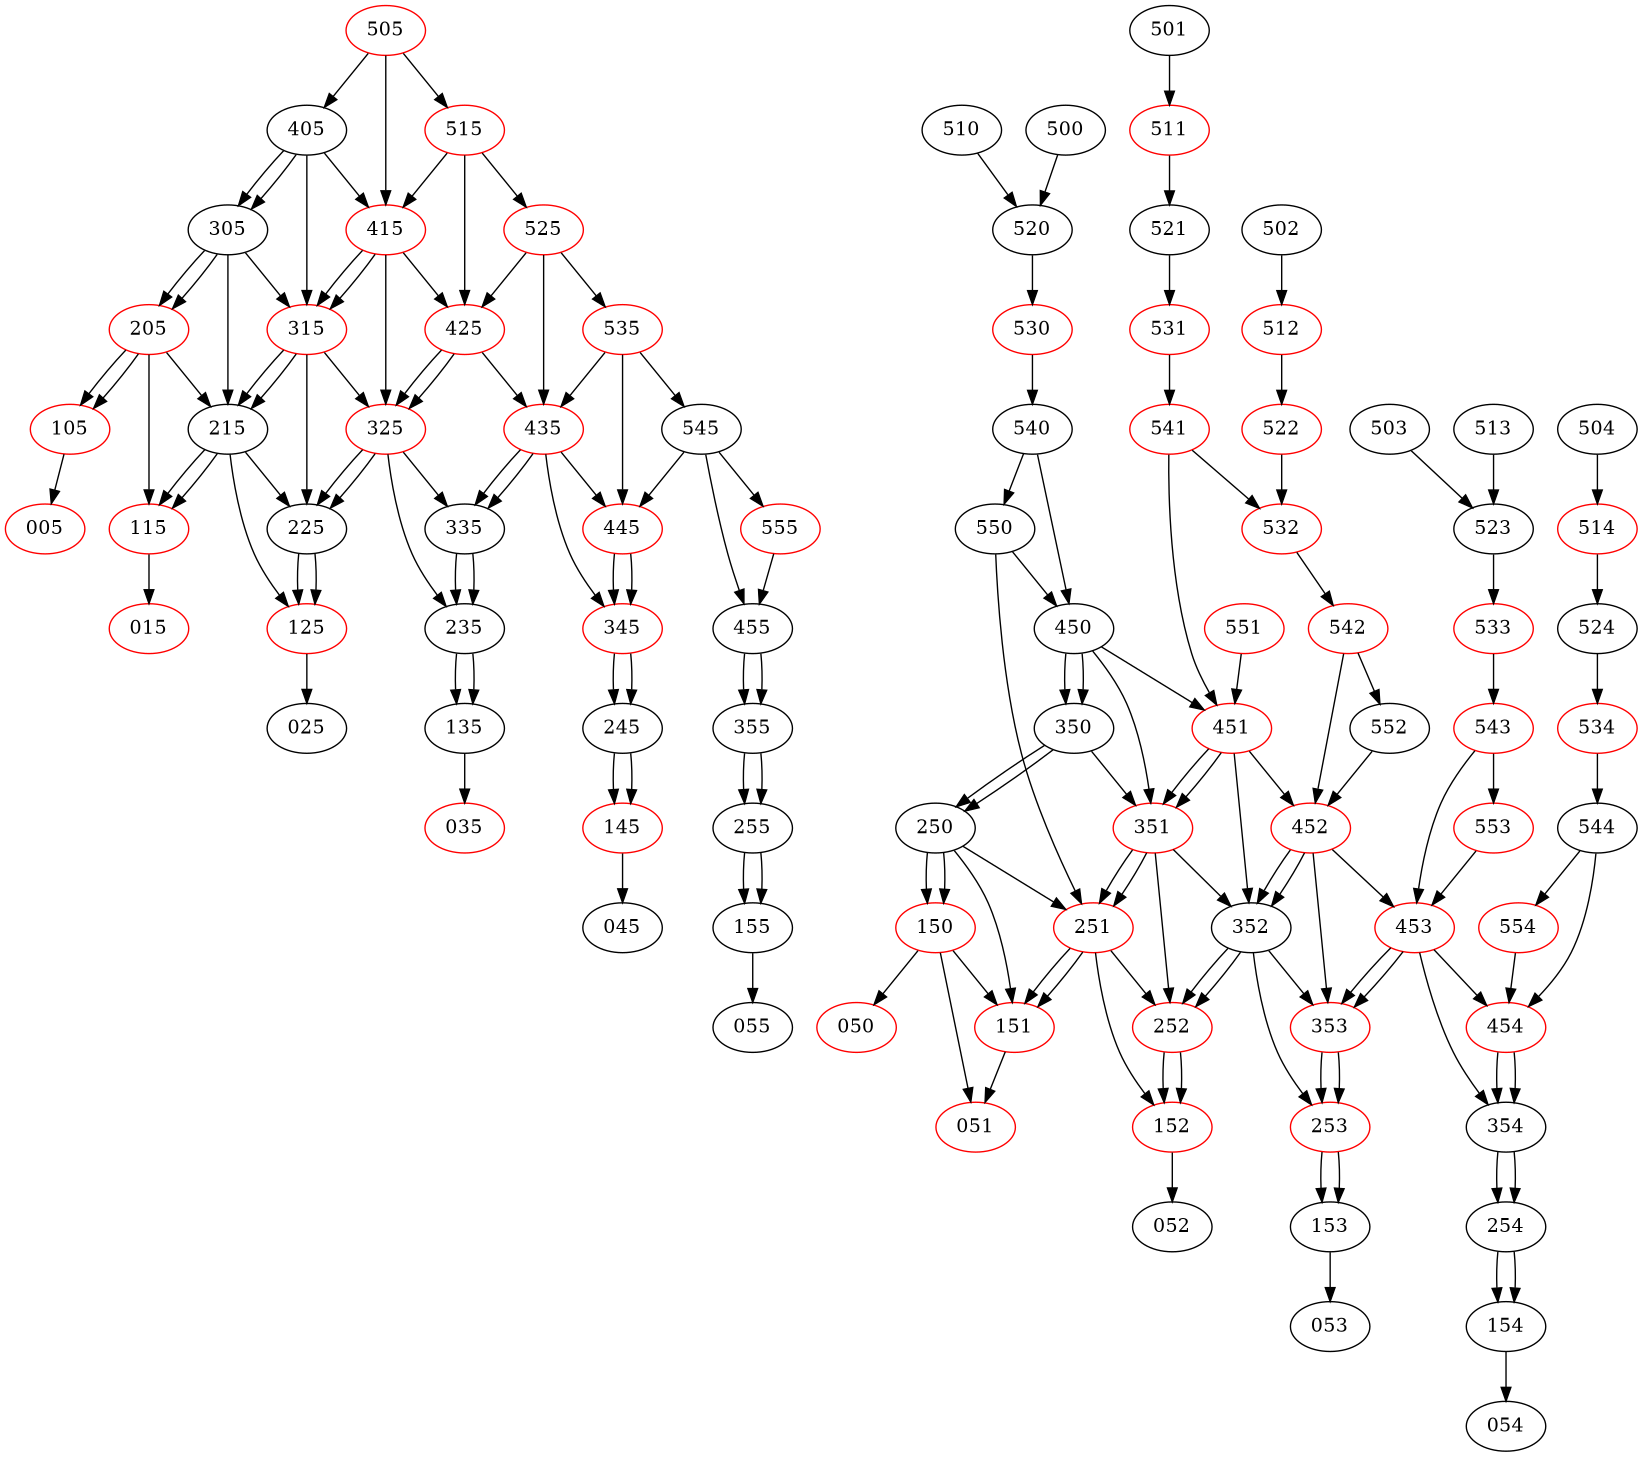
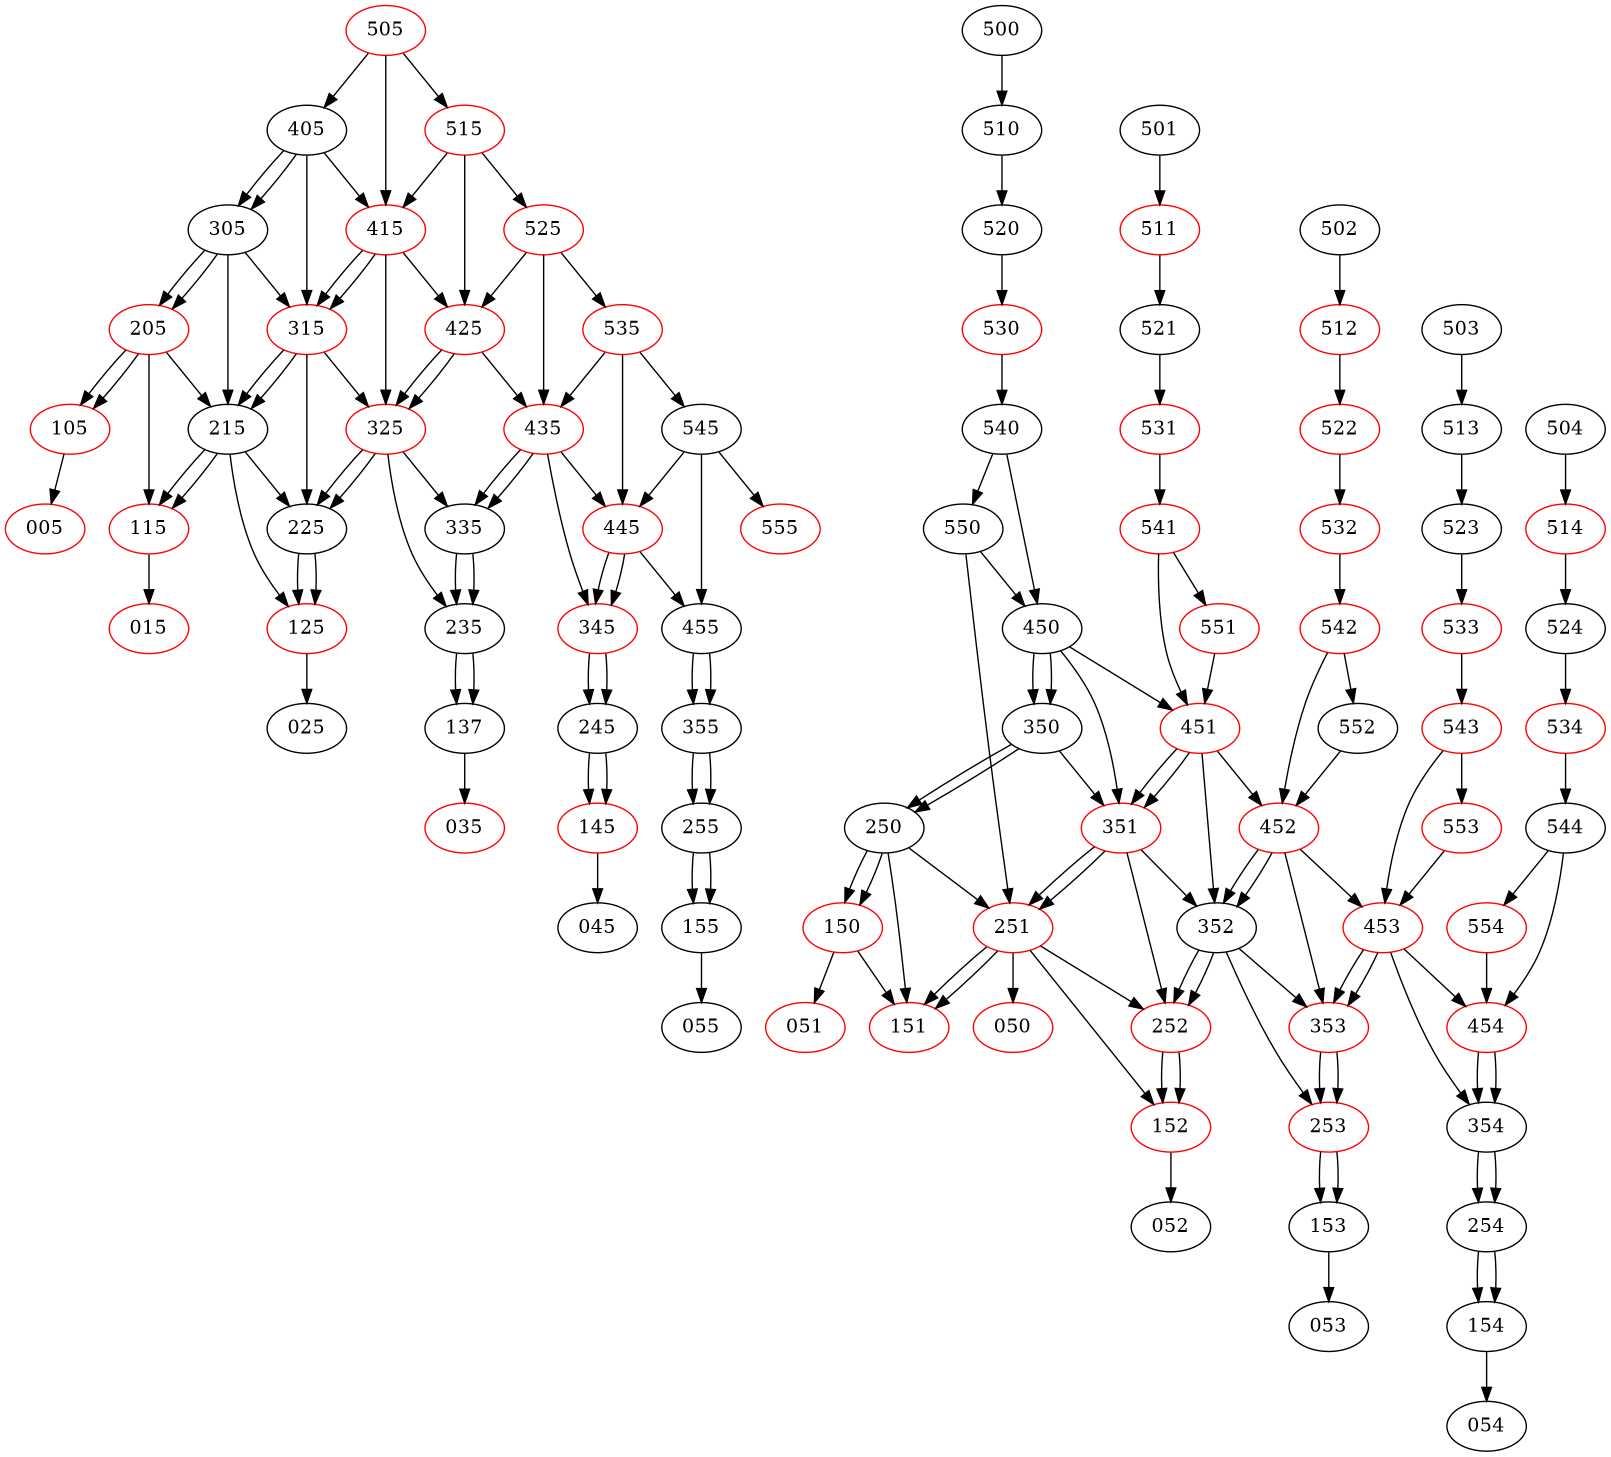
(1051, 173) -> (1002, 74)
(1437, 474) -> (1462, 373)
(1220, 475) -> (1186, 573)
(769, 572) -> (658, 573)
(465, 728) -> (465, 728)
(900, 972) -> (1013, 971)
(998, 1071) -> none
